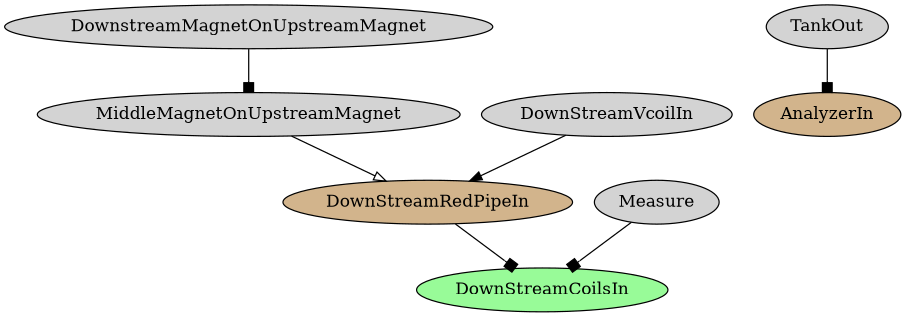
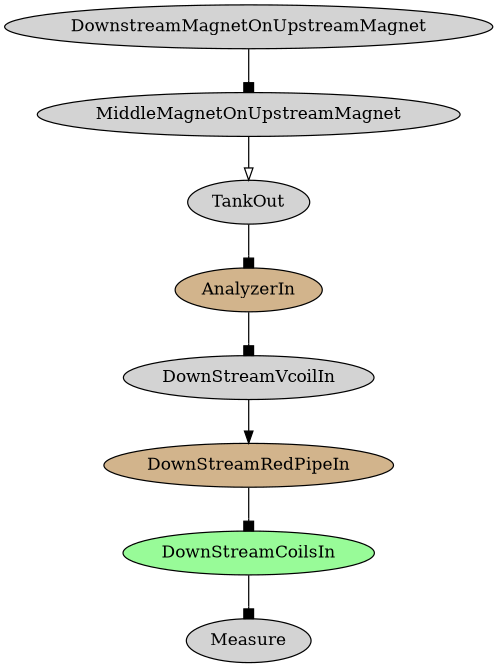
(333, 156) -> (249, 152)
(606, 242) -> (249, 591)
none -> (249, 328)
